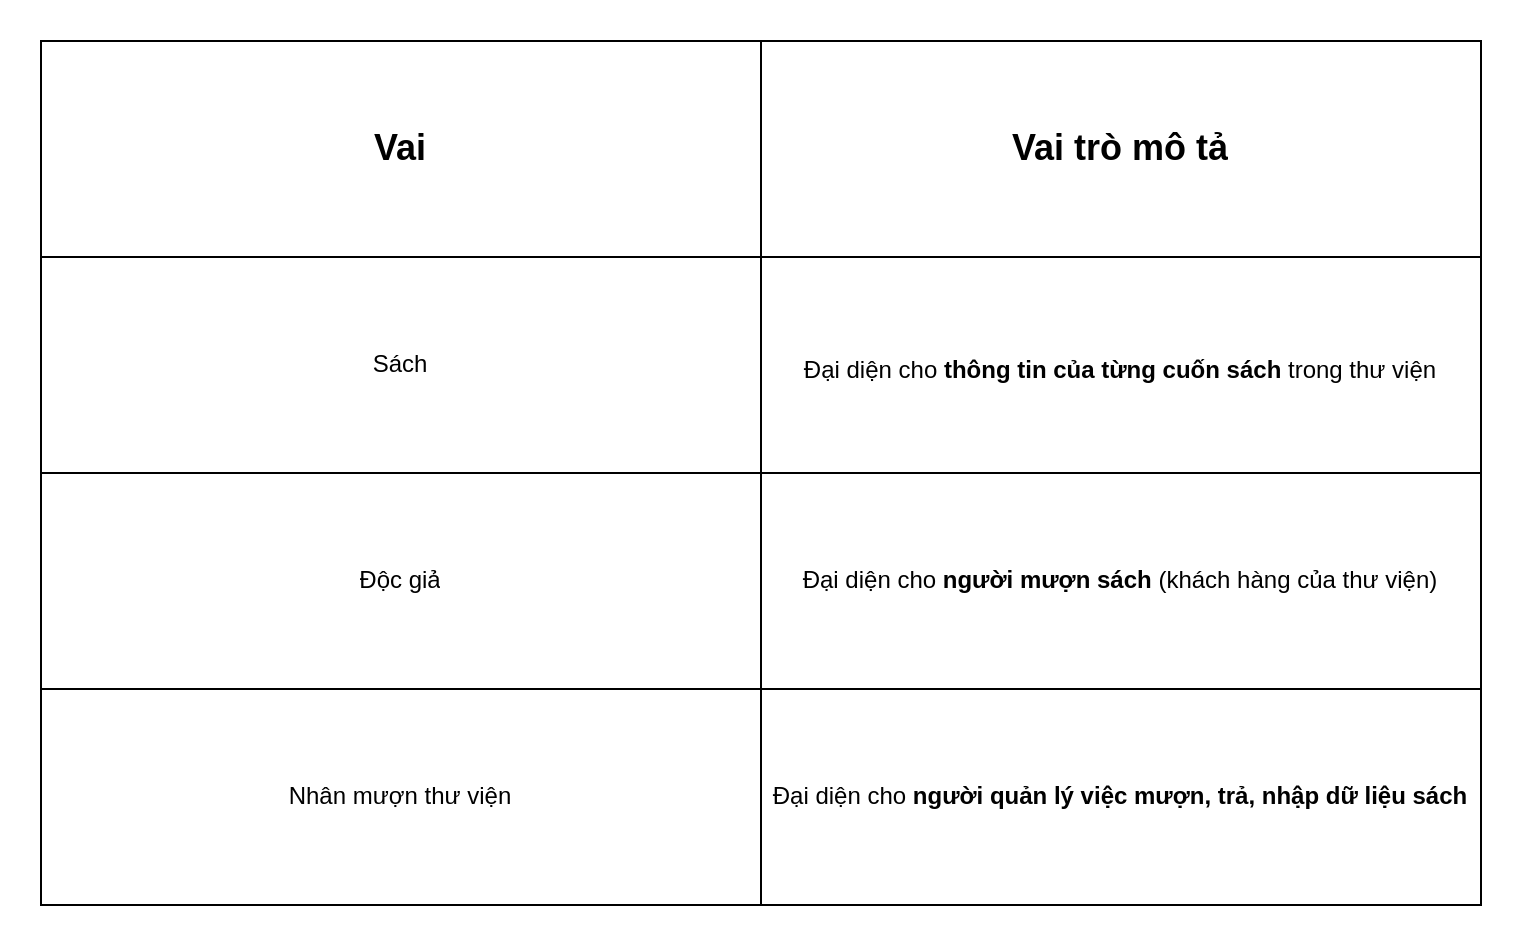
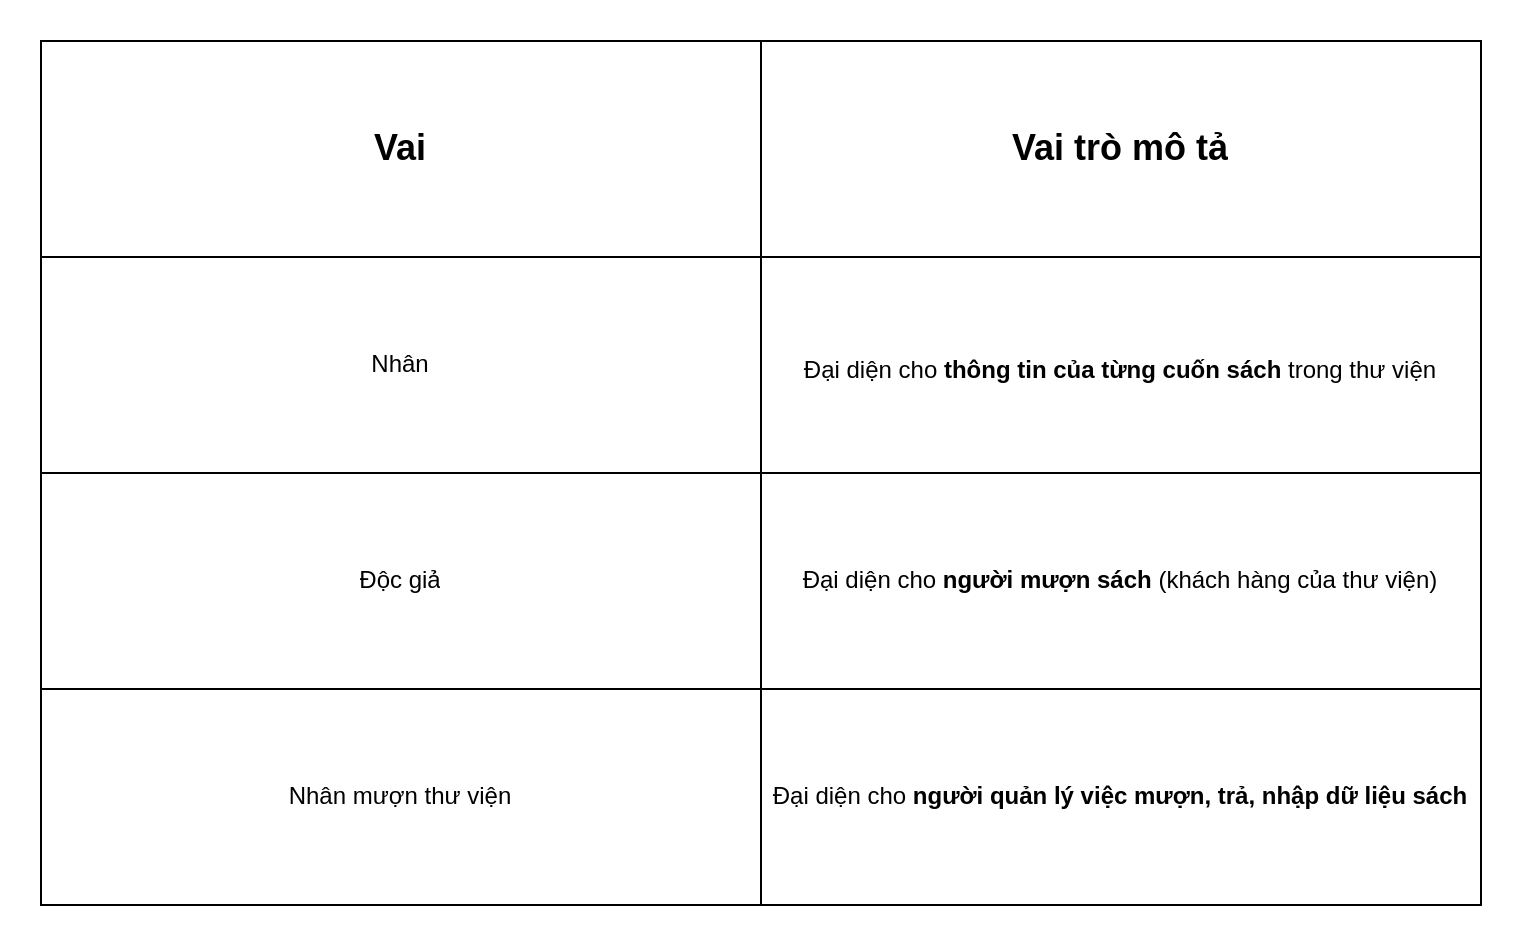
(401, 365) -> (401, 365)
